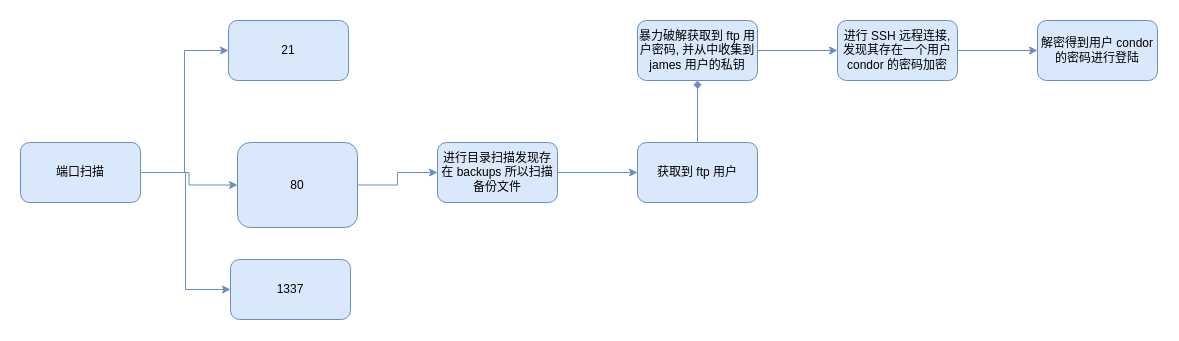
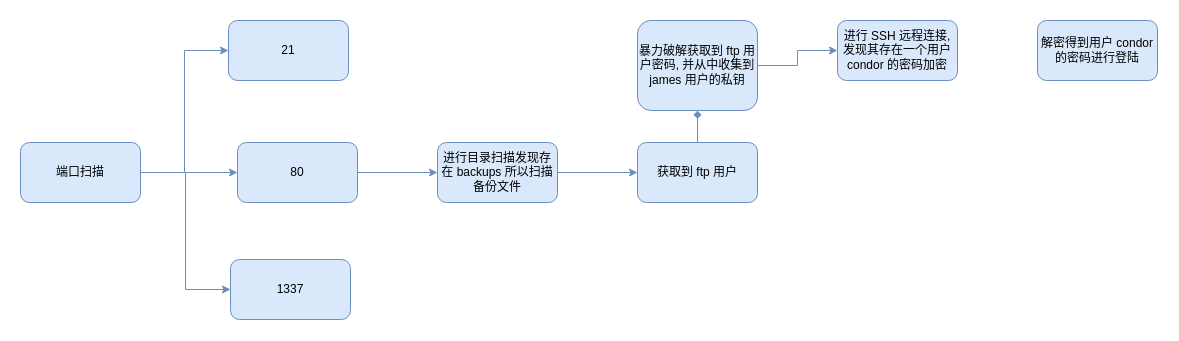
(698, 51) -> (698, 66)
(994, 51) -> none
(298, 185) -> (298, 173)
